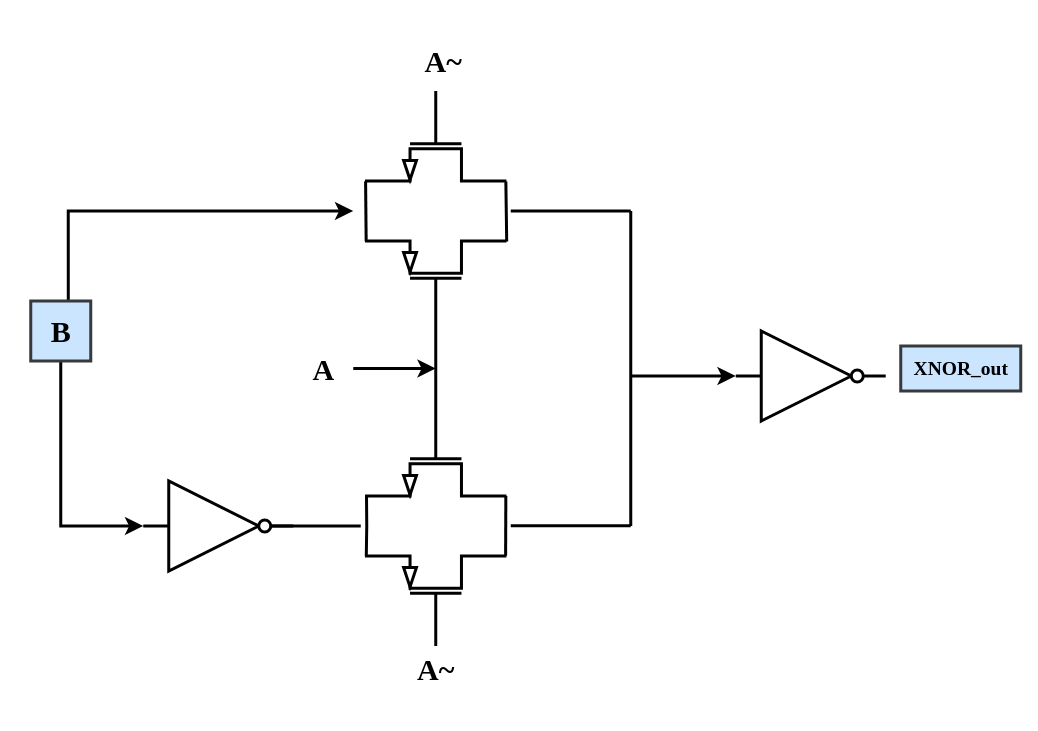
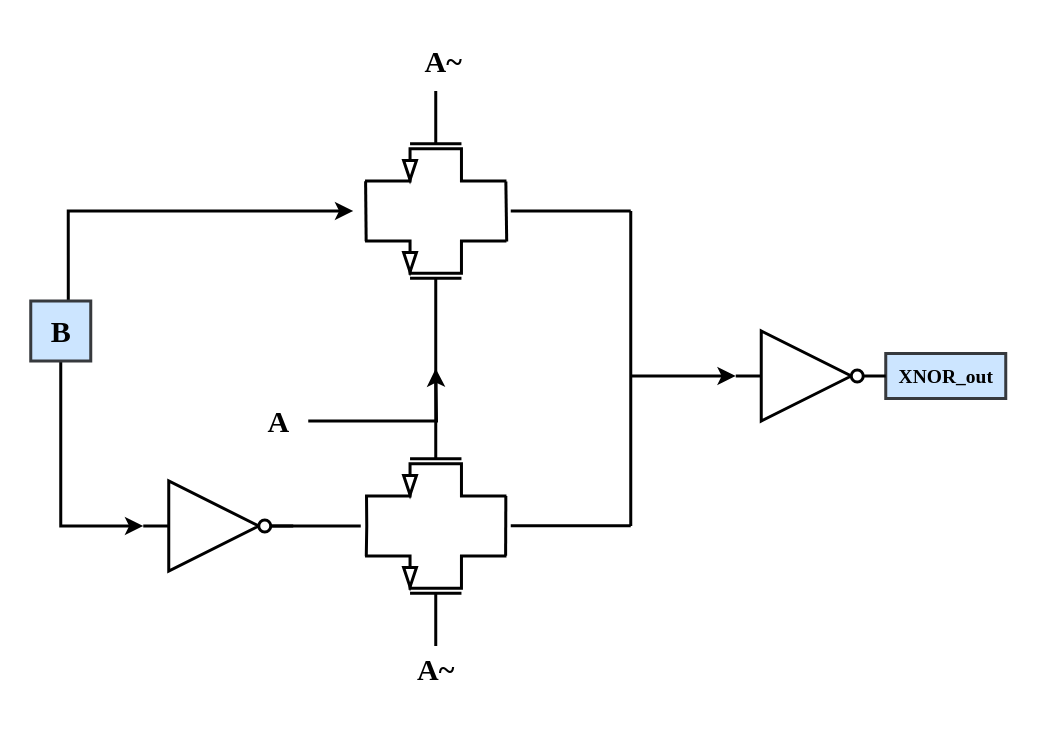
(323, 368) -> (278, 421)
(961, 368) -> (946, 376)
